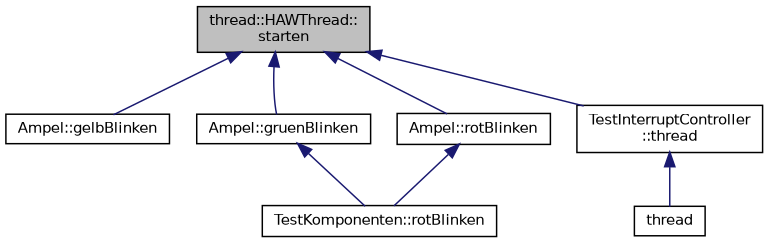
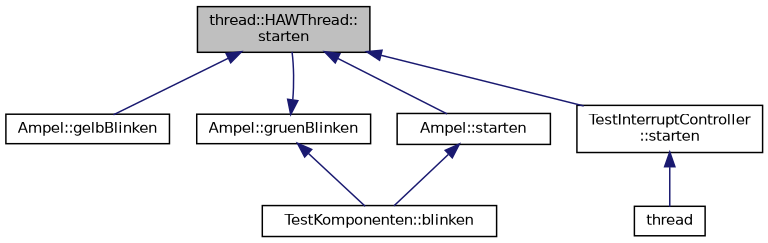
(274, 91) -> (294, 76)
(474, 129) -> (474, 129)
(670, 129) -> (670, 129)
(379, 221) -> (379, 221)
